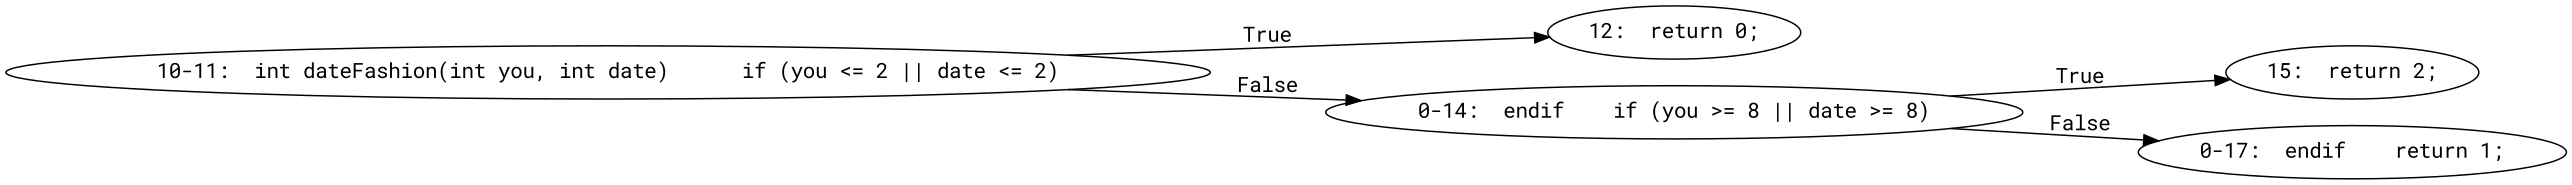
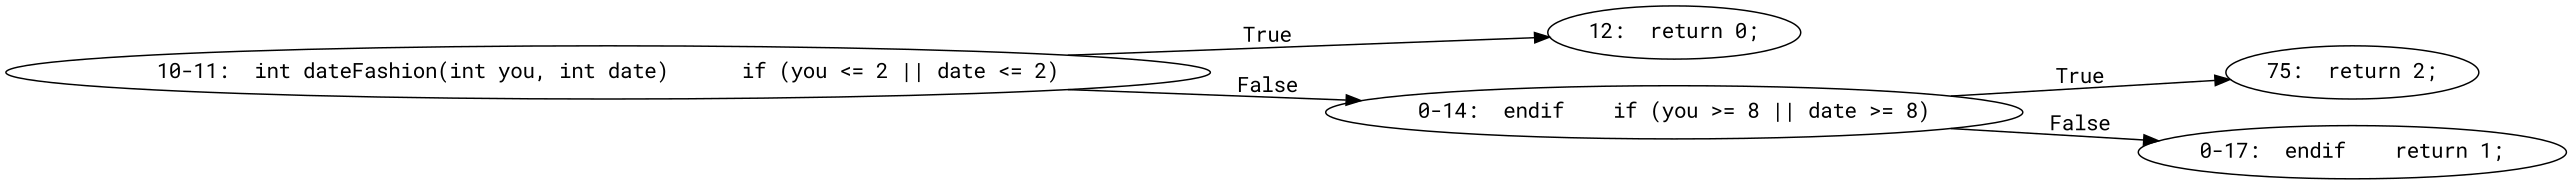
(2352, 72) -> (2352, 72)
